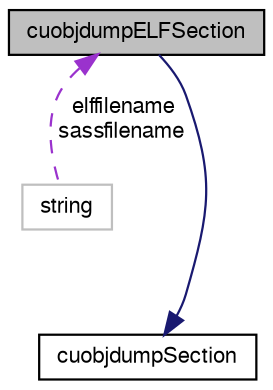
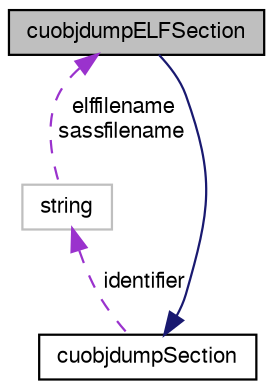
none -> (99, 295)
